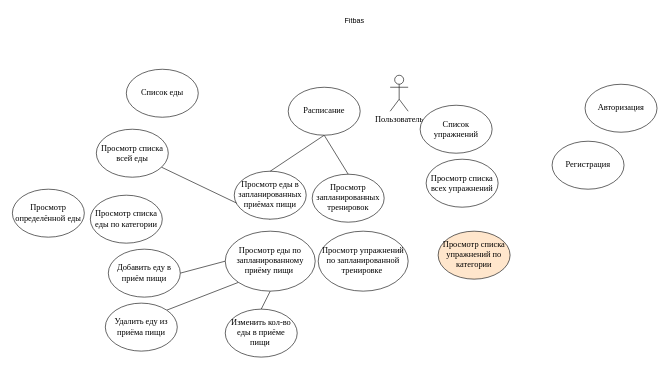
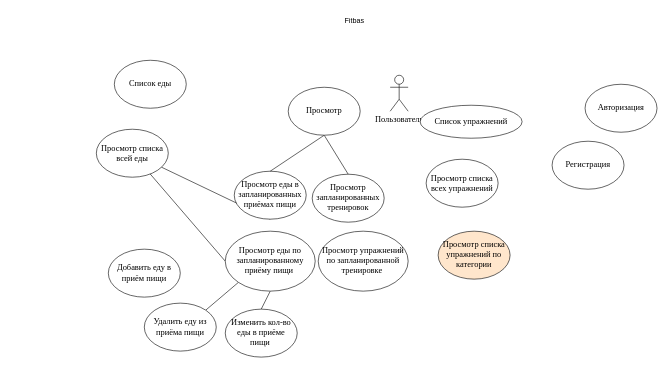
(162, 93) -> (150, 84)
(324, 111) -> (324, 111)
(456, 129) -> (471, 122)
(48, 213) -> none
(126, 219) -> none
(203, 267) -> (188, 218)
(141, 327) -> (180, 327)
